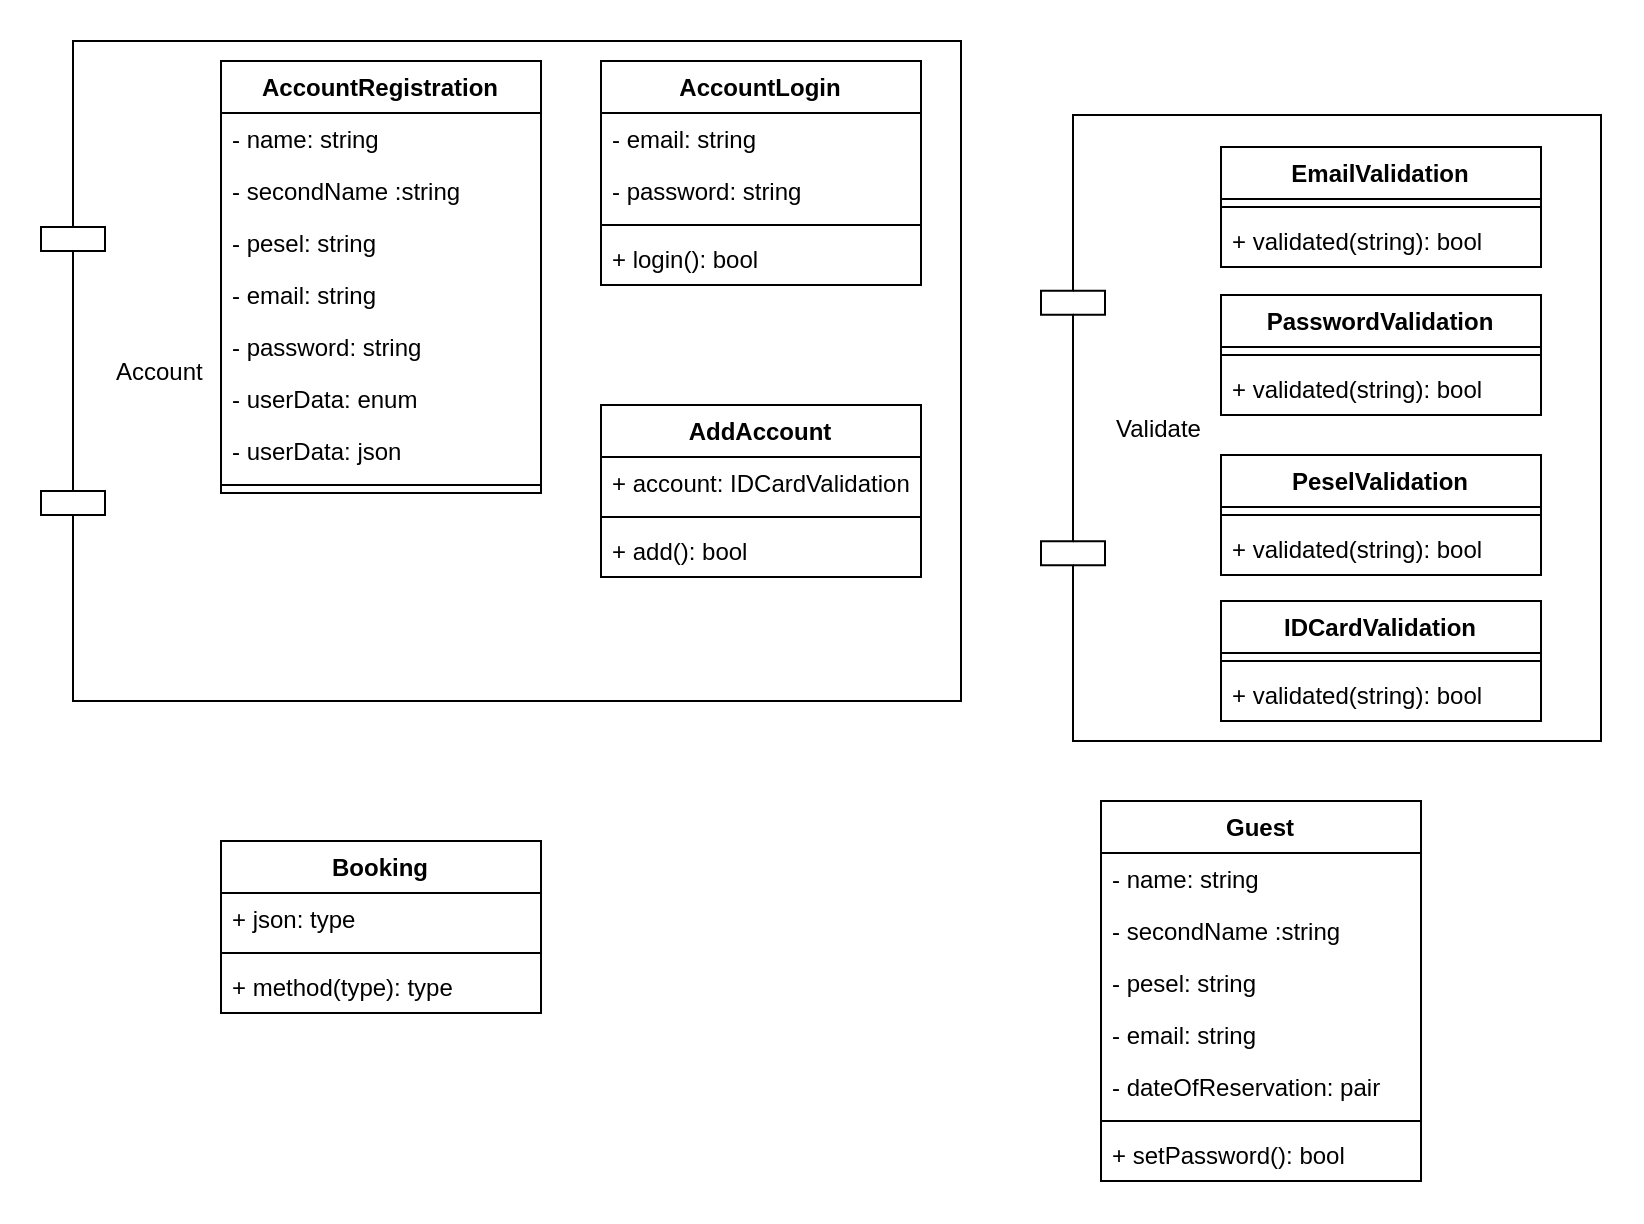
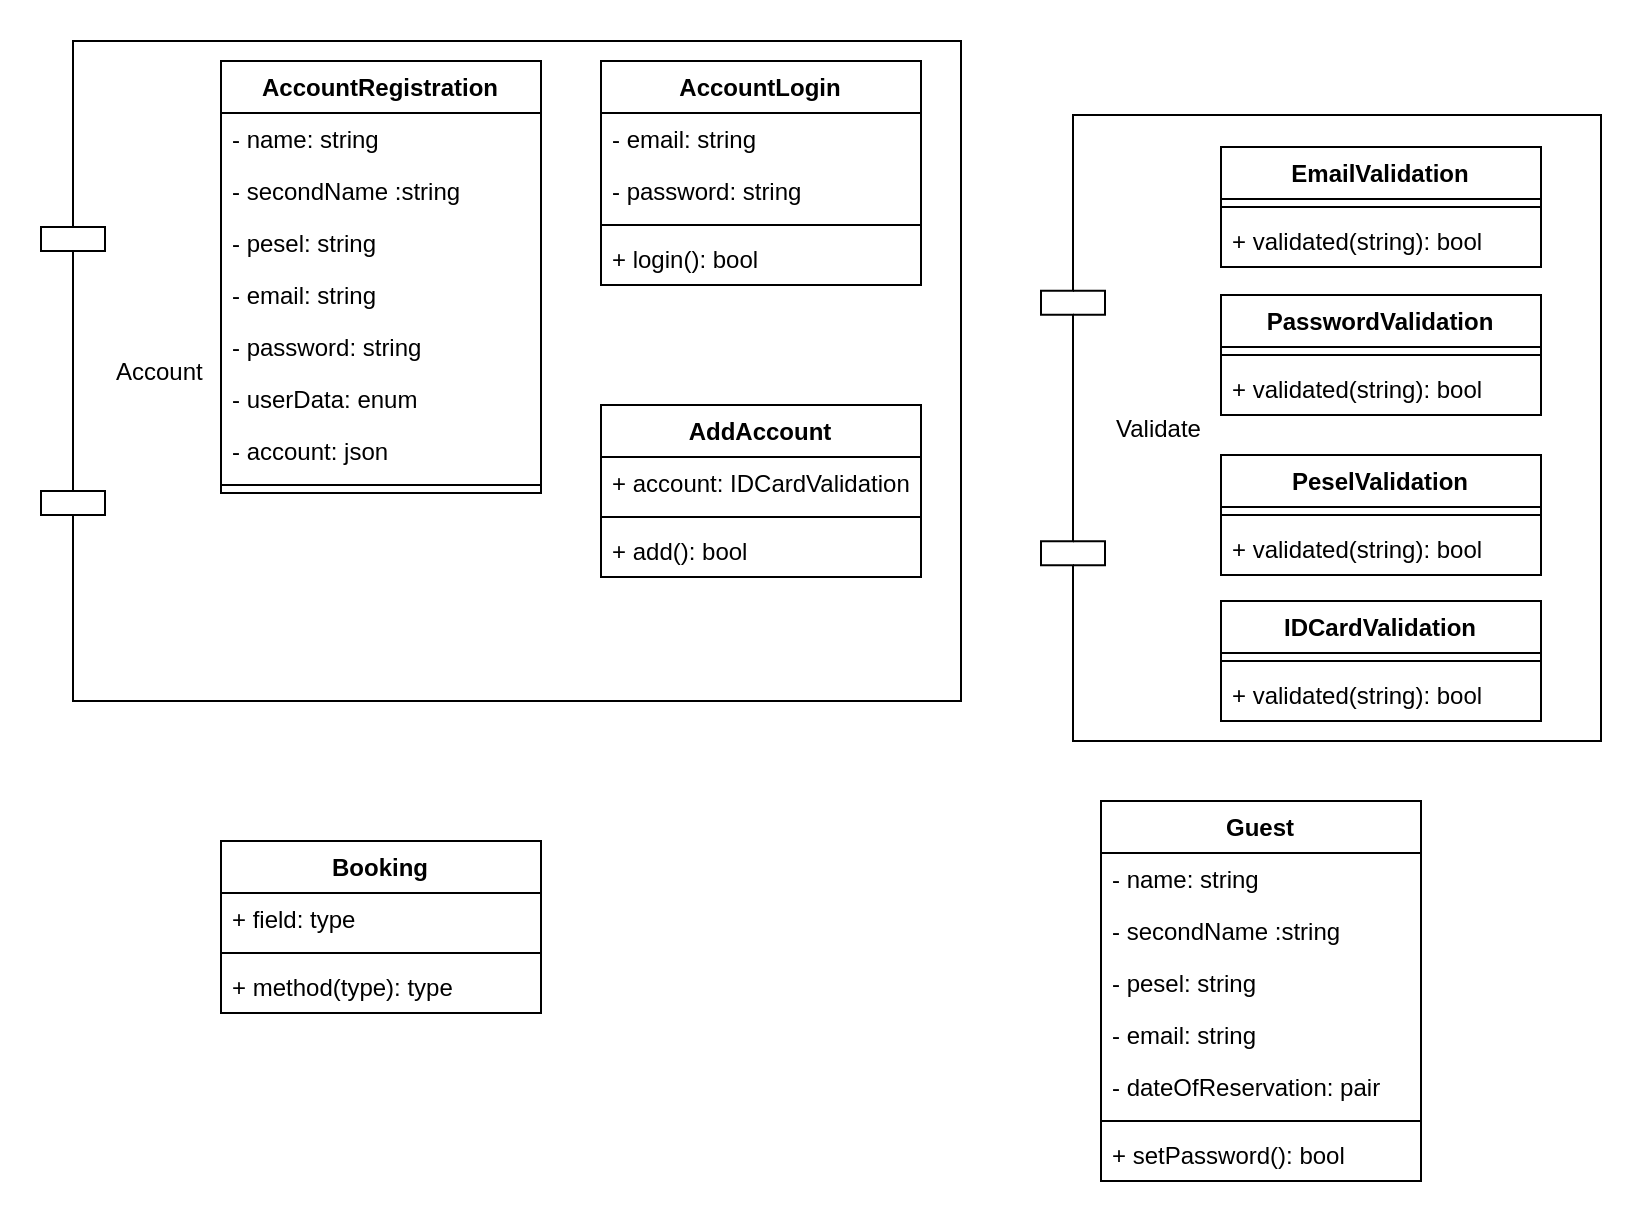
(333, 452) -> (327, 452)
(303, 920) -> (304, 920)
